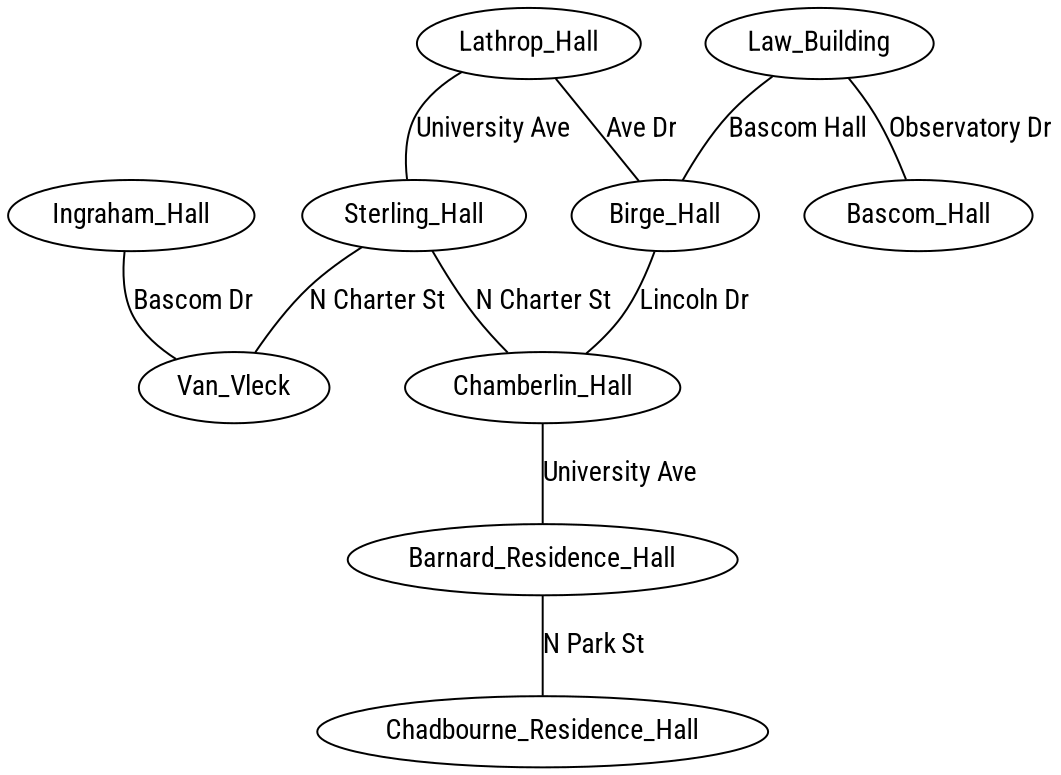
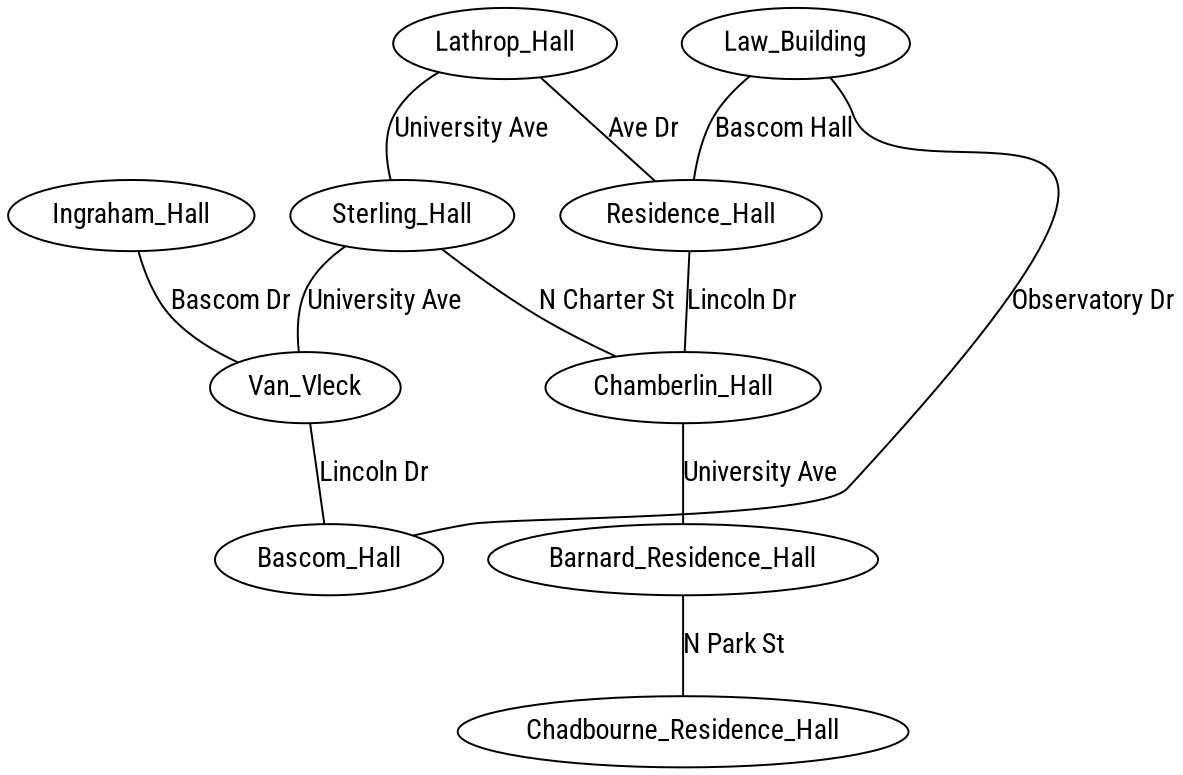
(665, 216) -> (691, 216)
(379, 302) -> (385, 302)
none -> (317, 474)
